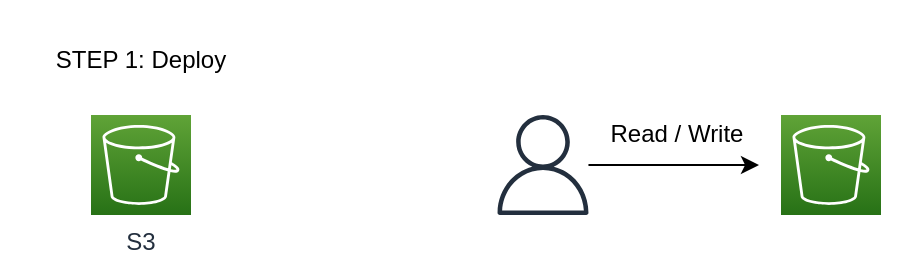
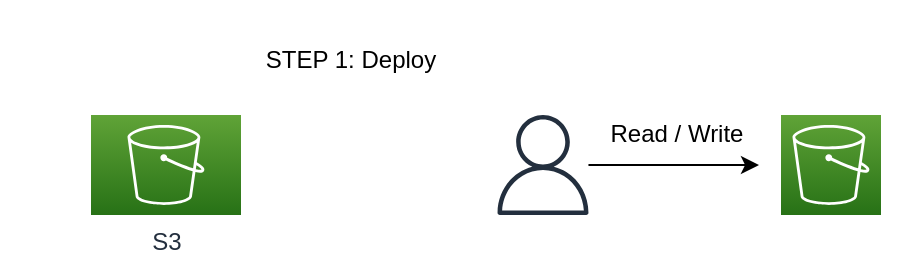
(141, 61) -> (351, 61)
(141, 165) -> (166, 165)
